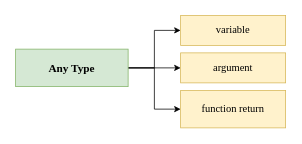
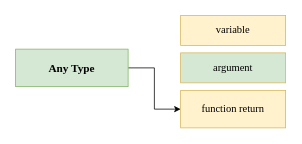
(154, 37) -> none
(174, 68) -> none
(233, 68) -> (233, 68)
